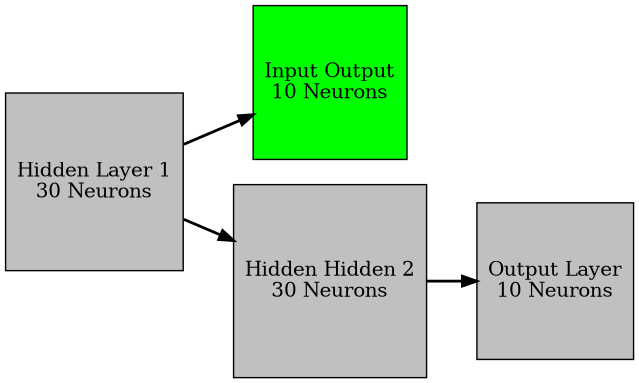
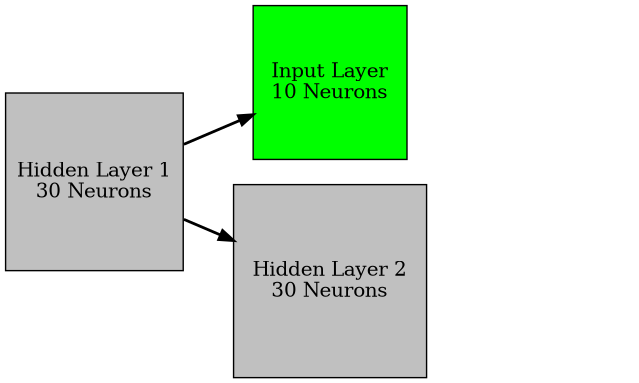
(330, 83) -> (330, 83)
(330, 281) -> (330, 281)
(555, 281) -> none
